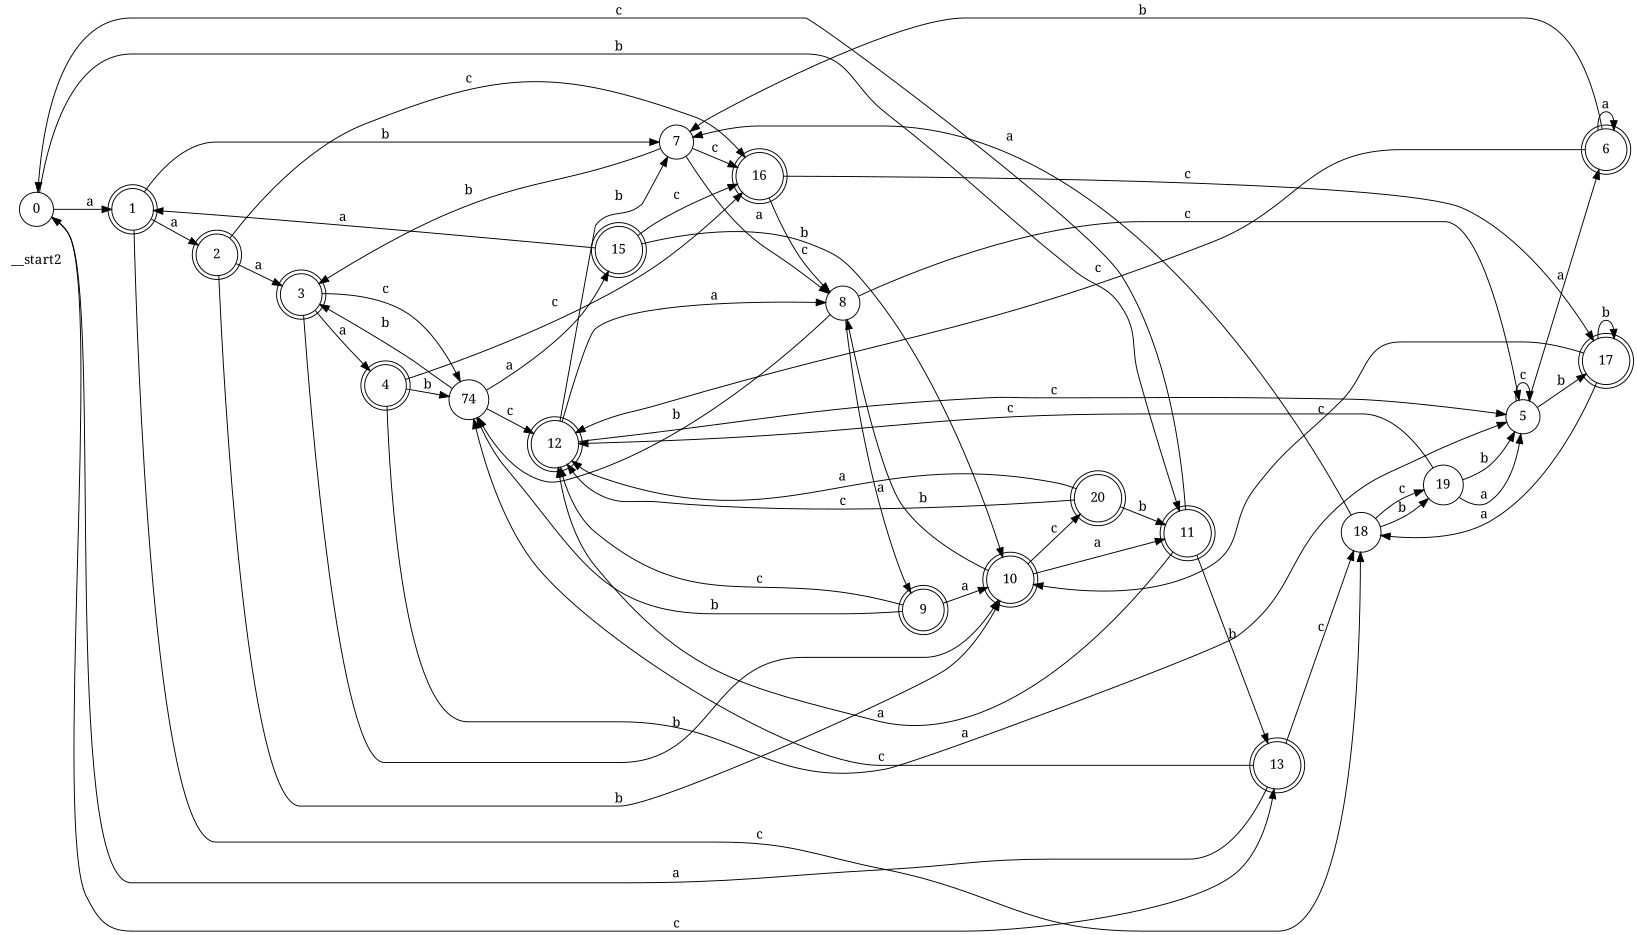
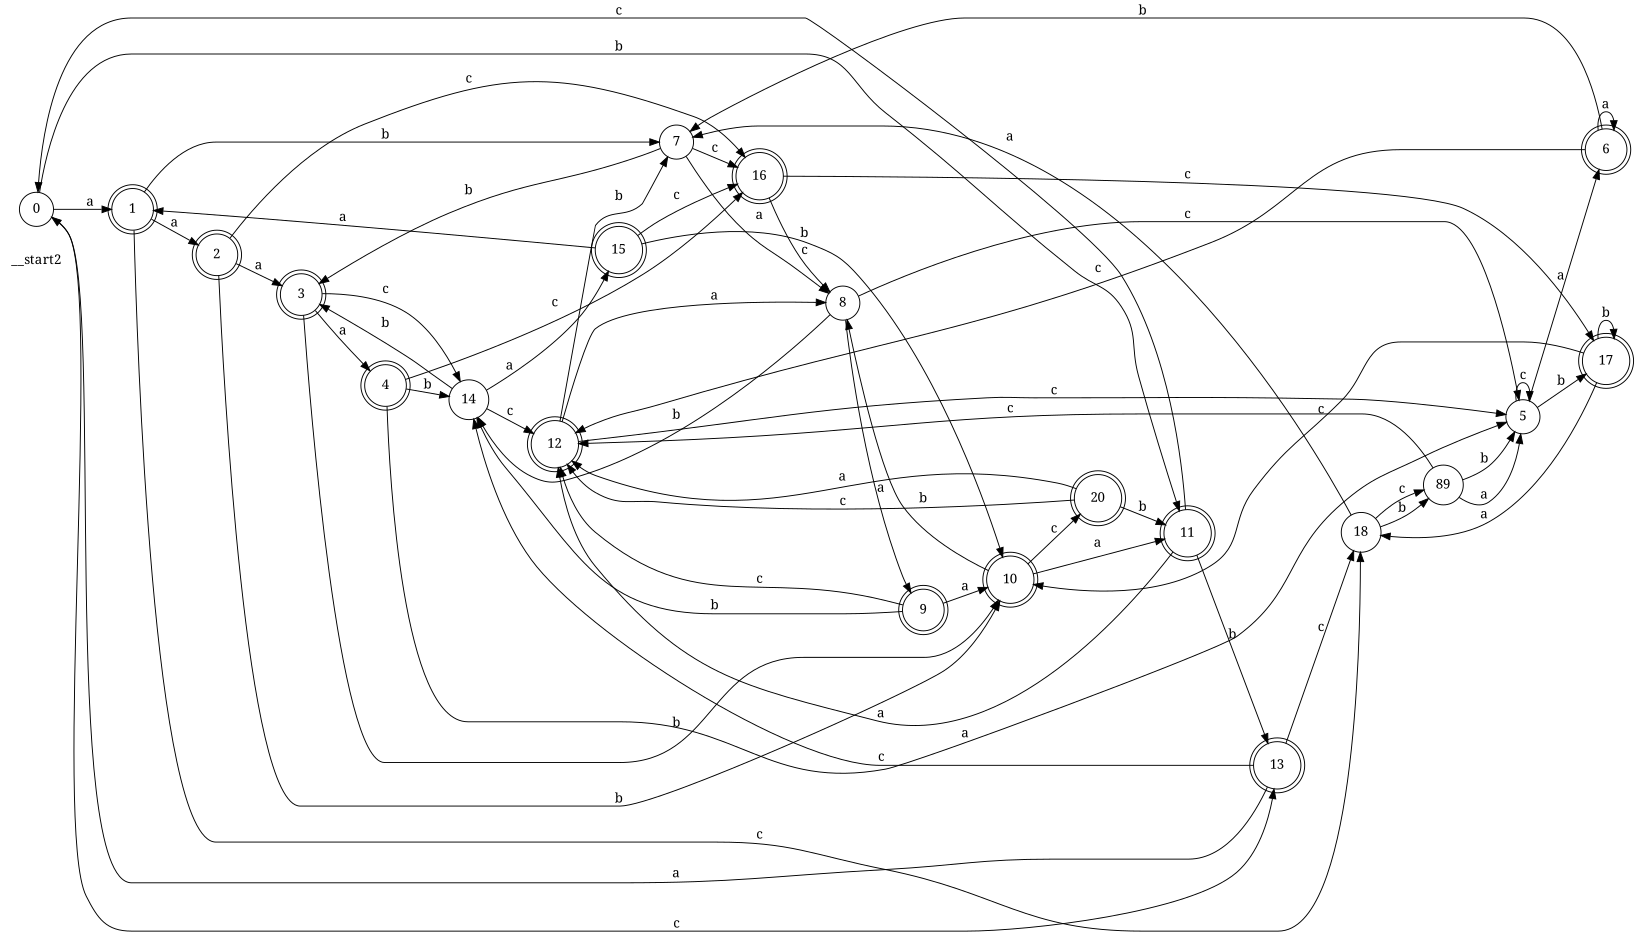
(469, 400) -> (469, 400)
(1443, 485) -> (1443, 485)
